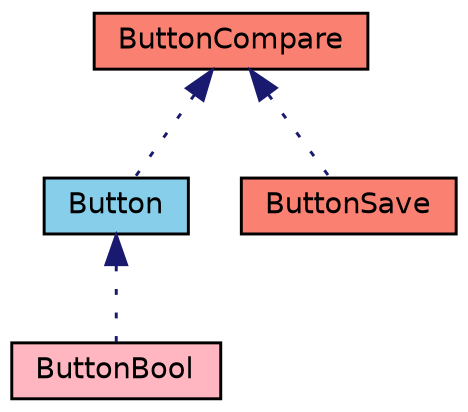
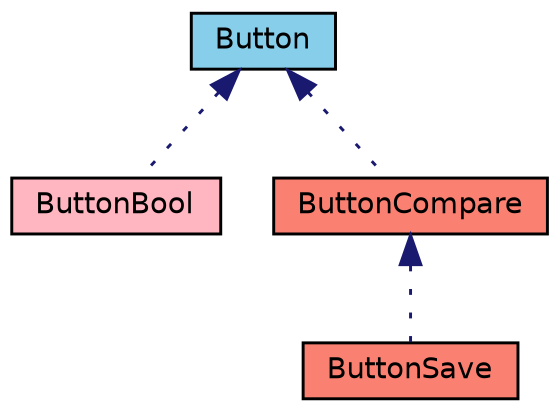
(165, 136) -> (347, 135)
